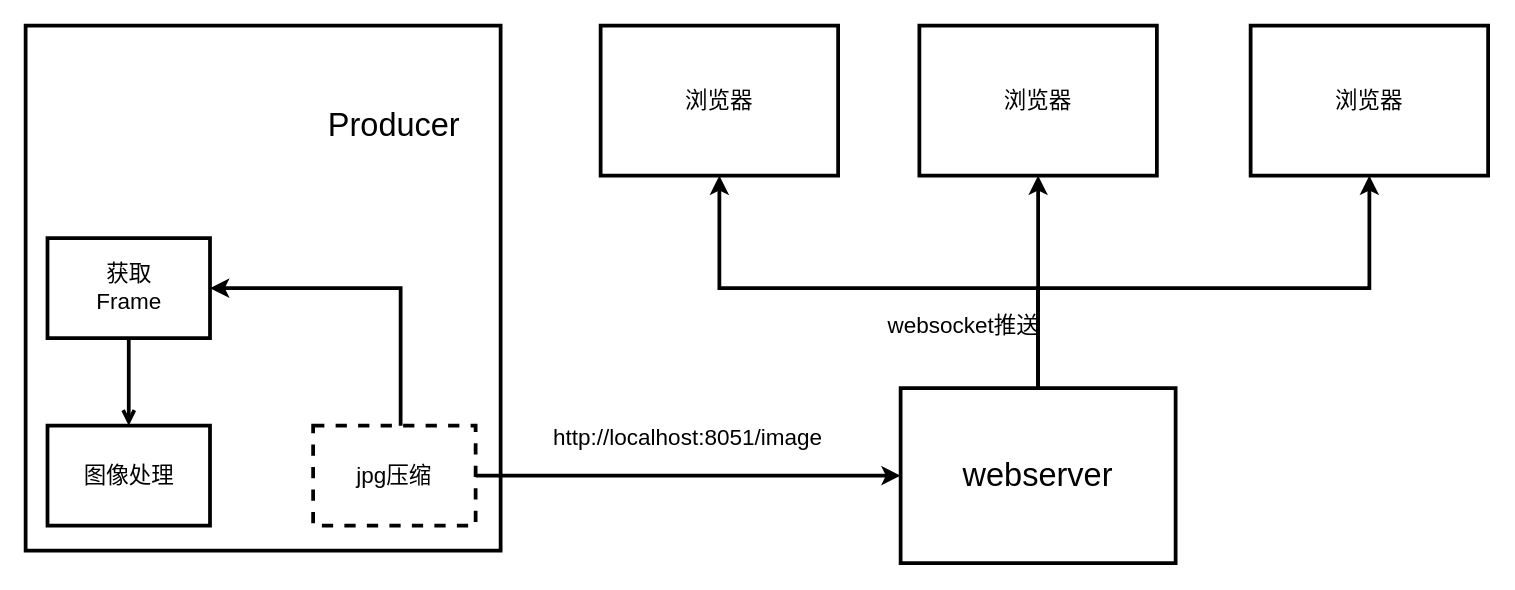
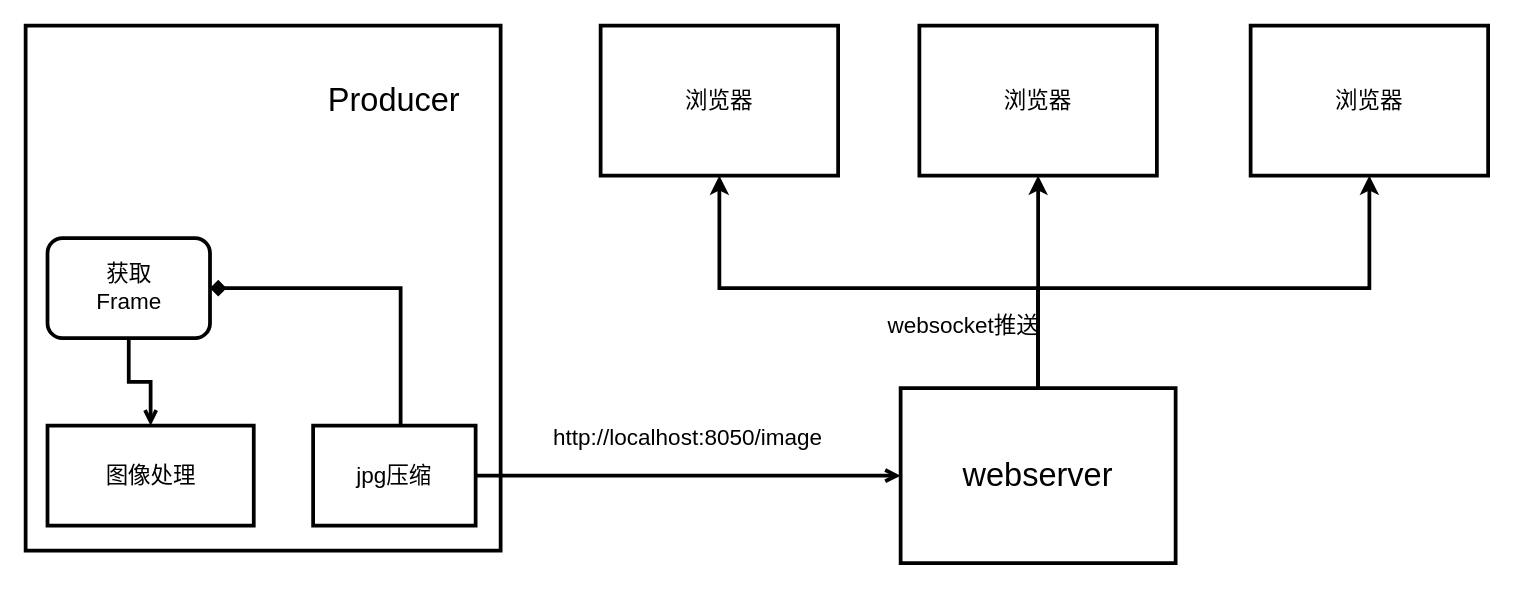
(394, 126) -> (394, 101)
(129, 288) -> (129, 288)
(225, 288) -> (226, 288)
(688, 438) -> (688, 438)
(129, 476) -> (151, 476)
(394, 476) -> (394, 476)
(884, 476) -> (884, 476)
